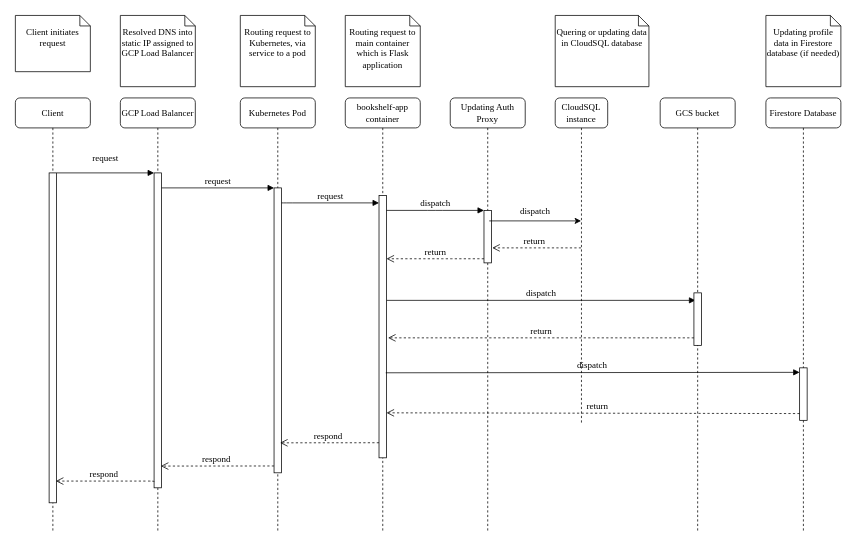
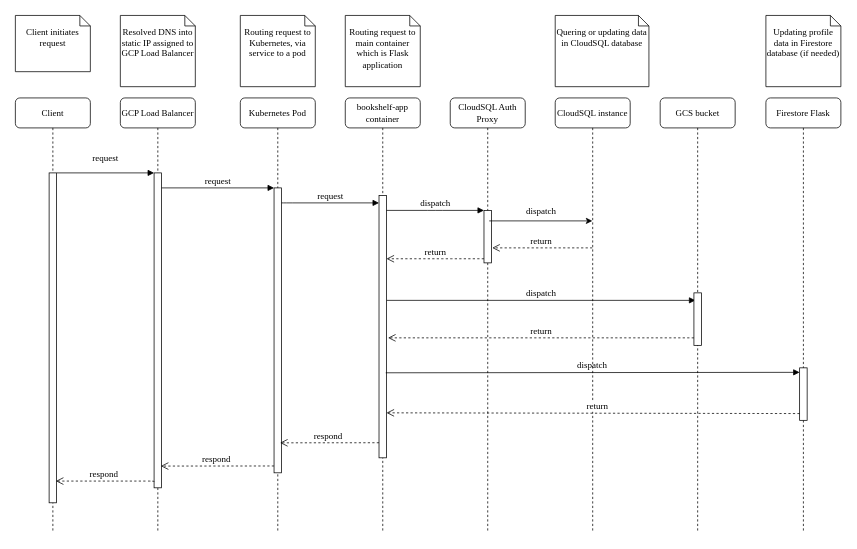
(488, 113) -> (488, 113)
(804, 113) -> (804, 113)
(582, 261) -> (593, 315)
